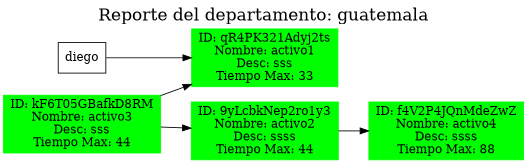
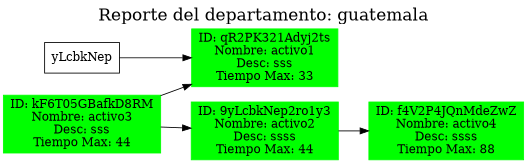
(82, 58) -> (82, 58)
(265, 58) -> (265, 58)
